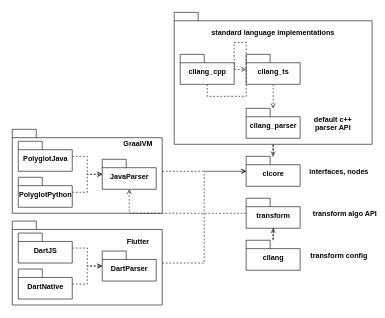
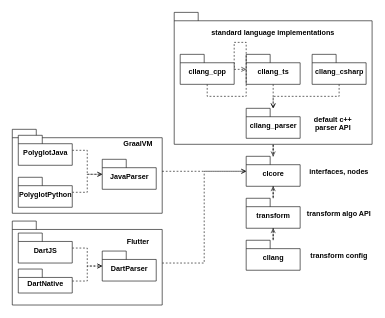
none -> (339, 69)
none -> (313, 96)
(45, 156) -> (45, 150)
(202, 213) -> (273, 191)
(345, 213) -> (339, 213)
(45, 284) -> (45, 281)
